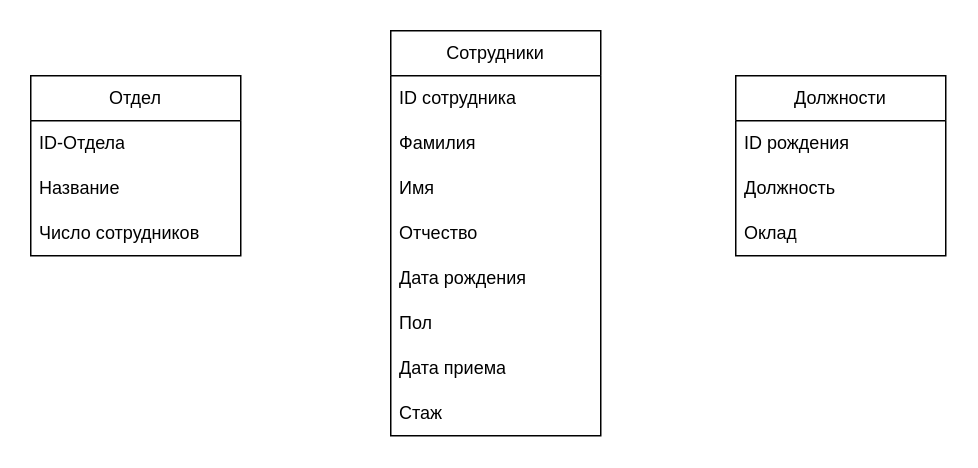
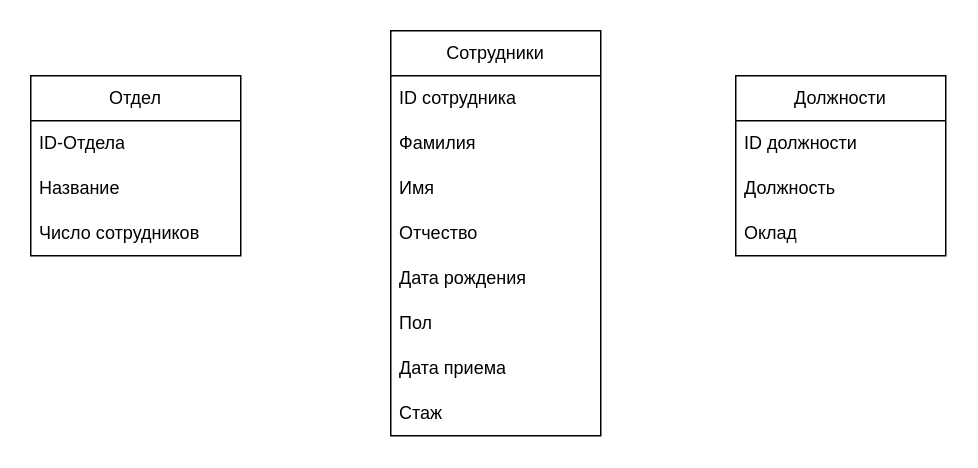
(798, 143) -> (803, 143)
